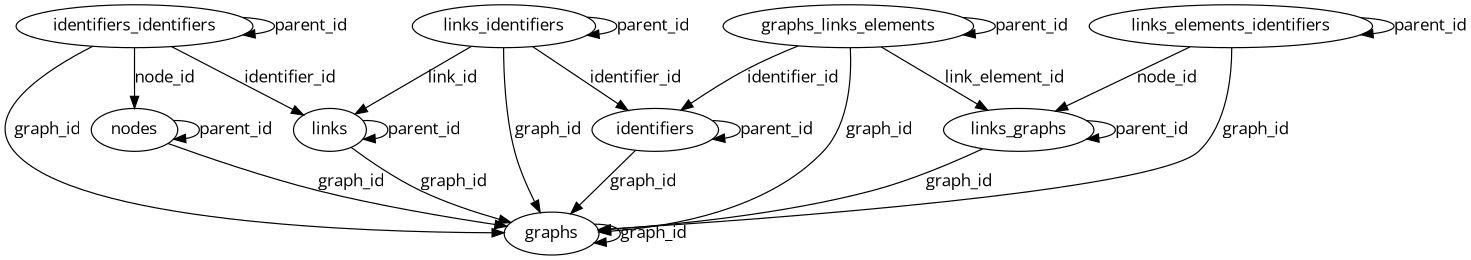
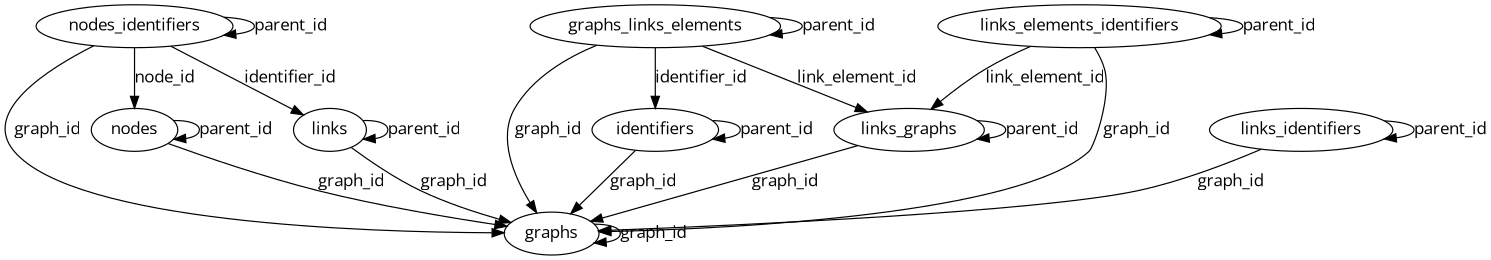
(135, 26) -> (135, 26)
(575, 75) -> none
(418, 77) -> none
(1167, 78) -> (1045, 78)
